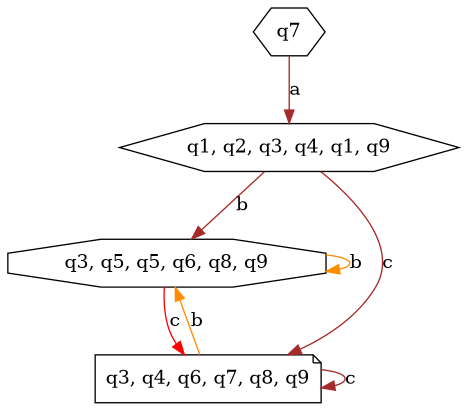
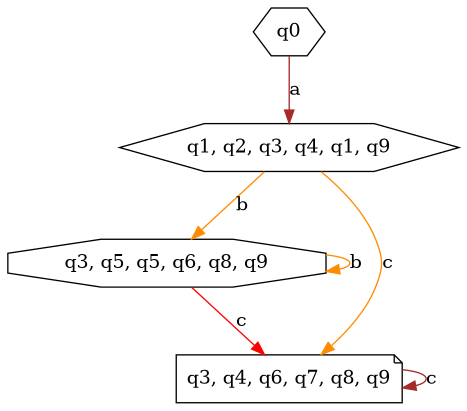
(289, 32) -> (289, 32)
(233, 201) -> (233, 201)
(382, 268) -> (381, 256)
(190, 327) -> none
